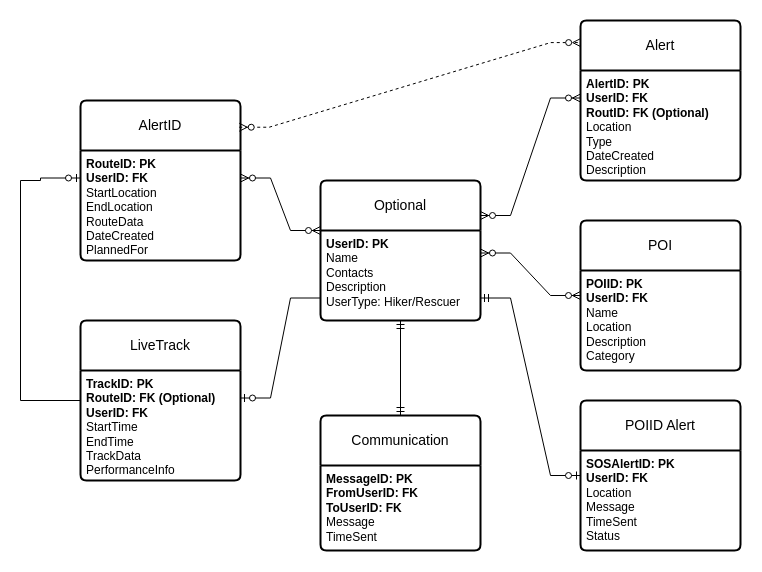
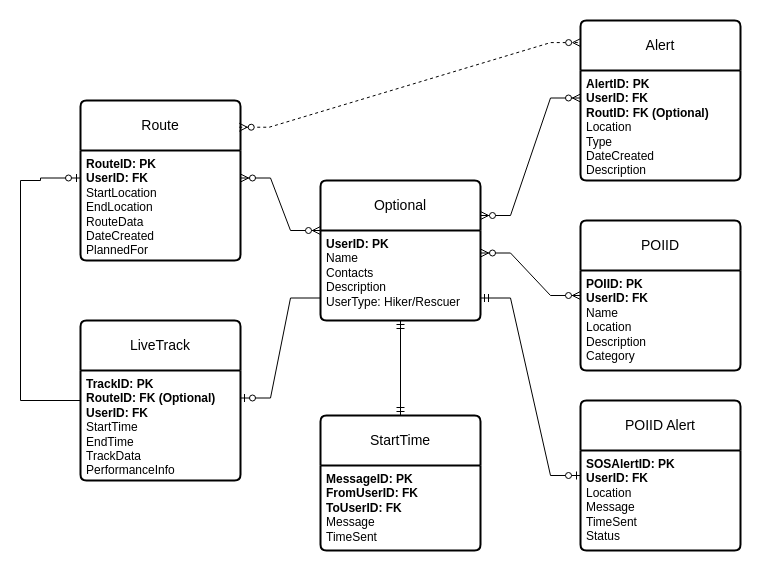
(161, 126) -> (161, 126)
(661, 246) -> (661, 246)
(401, 441) -> (401, 441)
